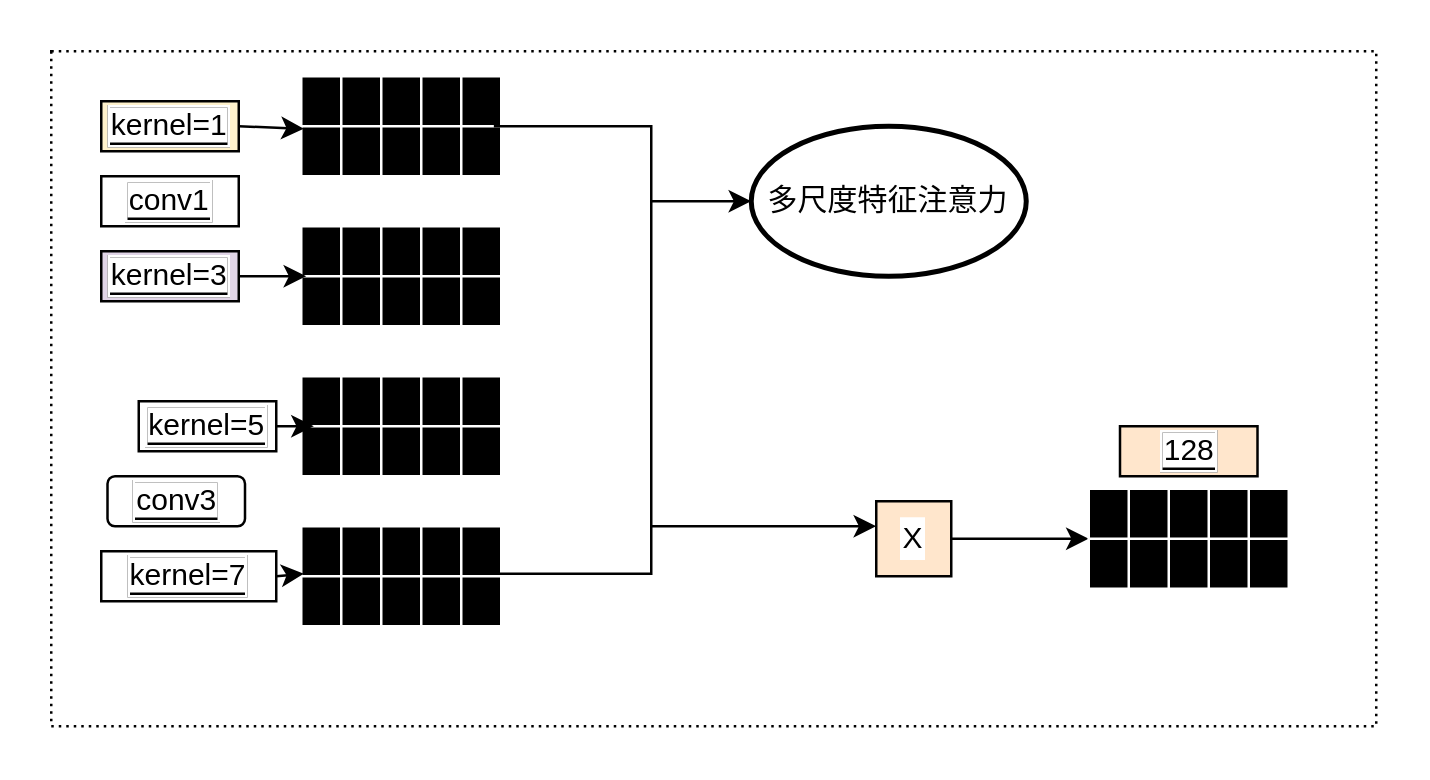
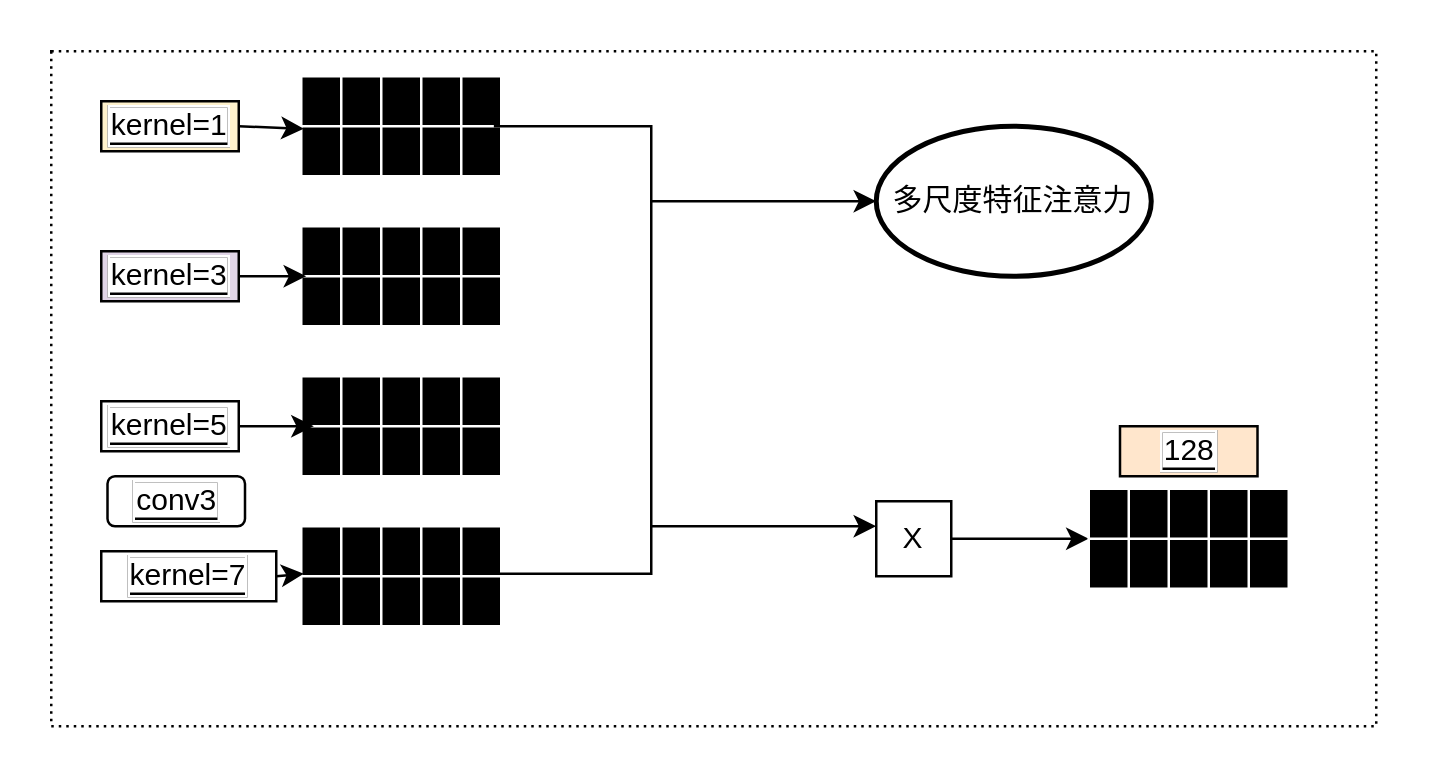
(170, 201) -> none
(889, 201) -> (1014, 201)
(208, 426) -> (170, 426)
(914, 539) -> (914, 539)
